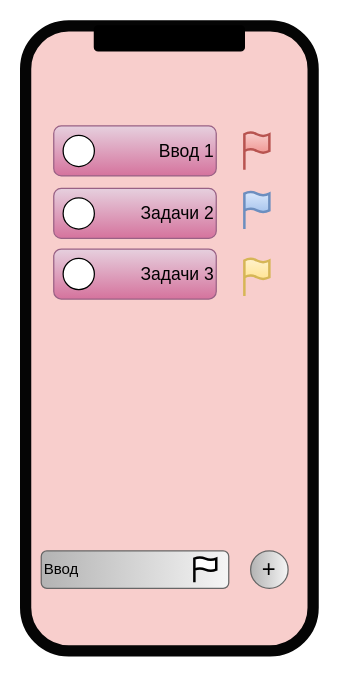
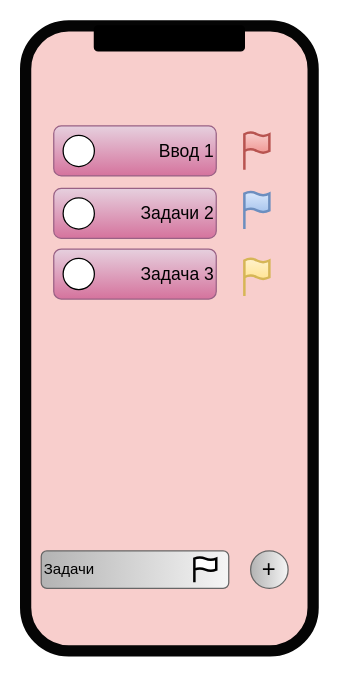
(183, 274) -> (183, 274)
(61, 569) -> (70, 569)
